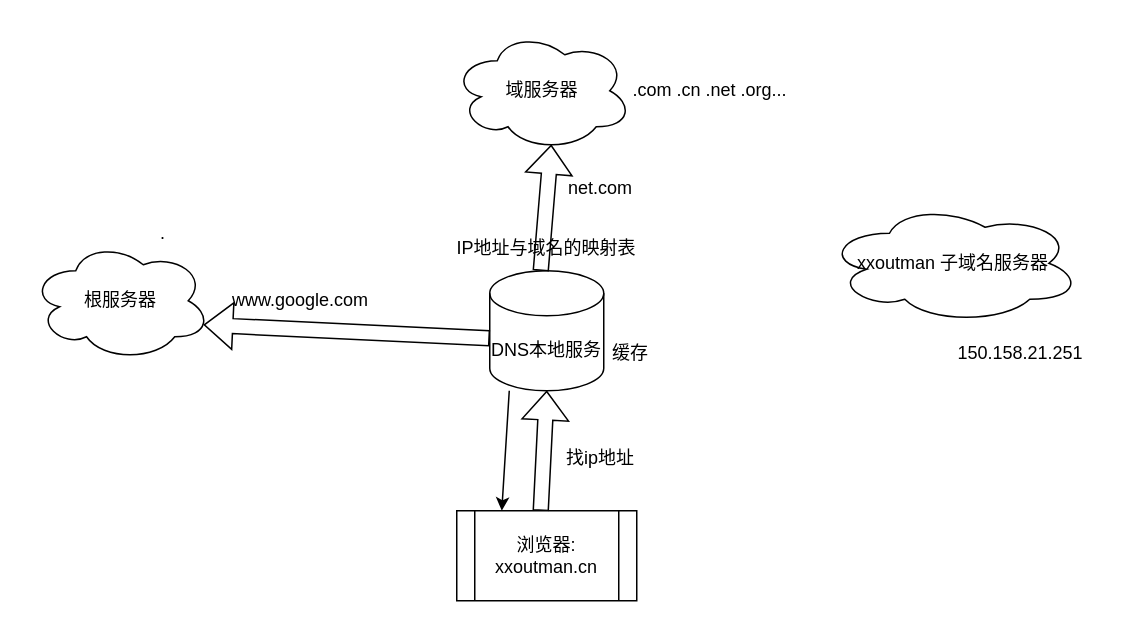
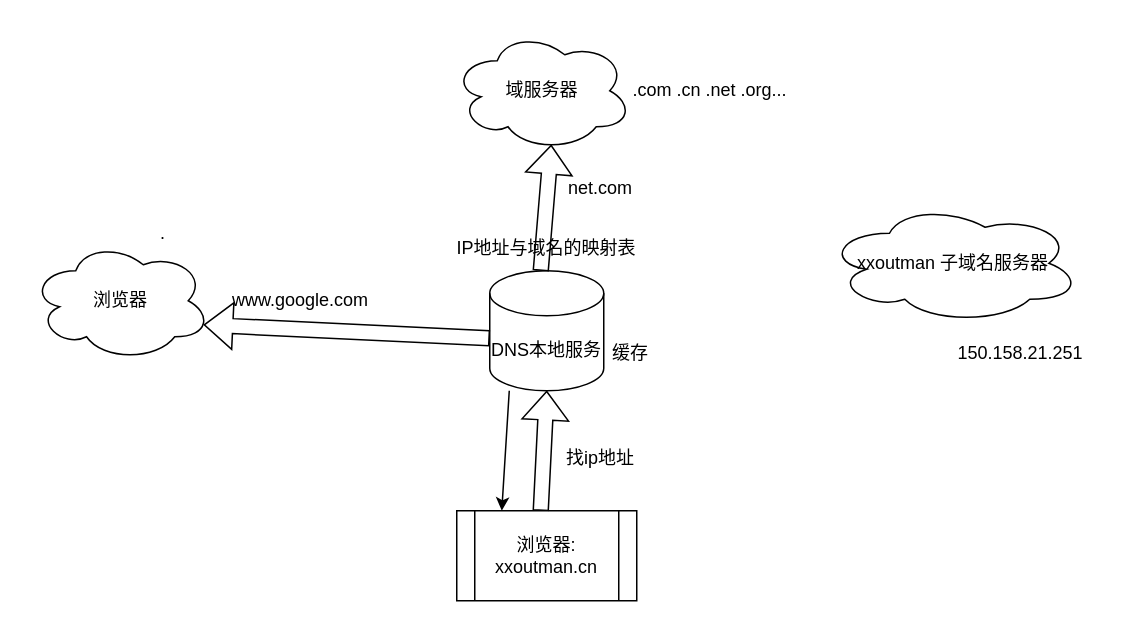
(121, 301) -> (121, 301)
